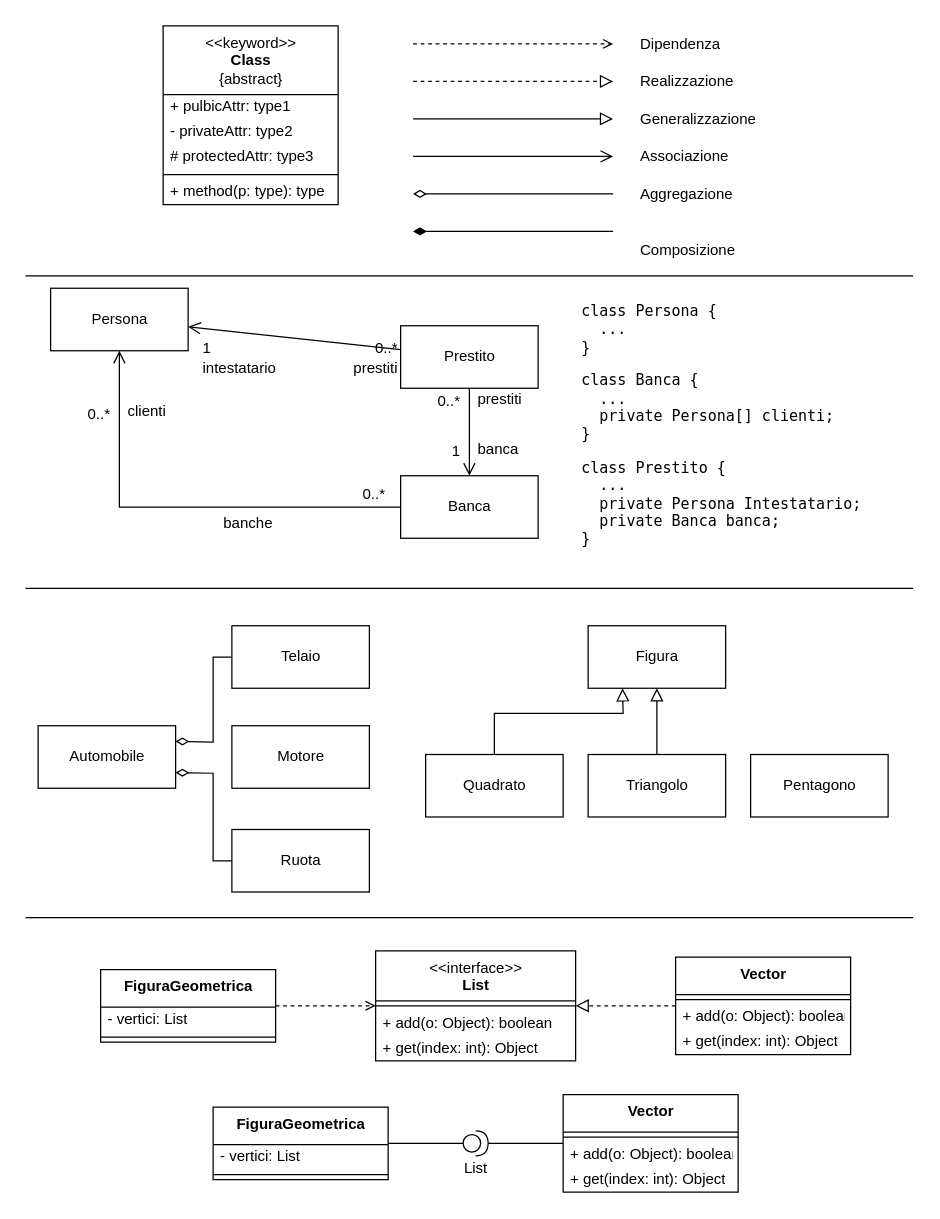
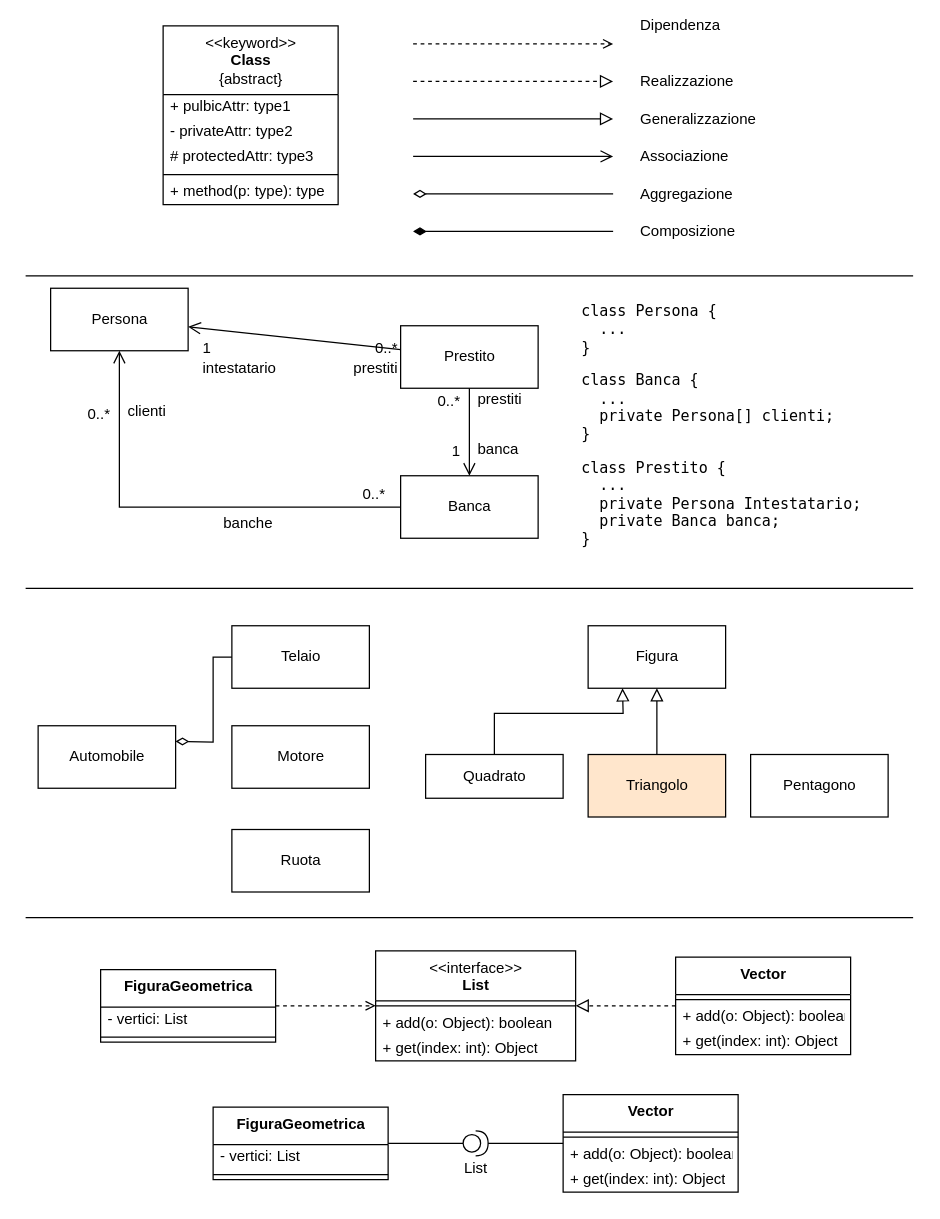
(713, 44) -> (713, 26)
(713, 251) -> (713, 232)
(494, 786) -> (494, 776)
(657, 786) -> (657, 786)
(213, 813) -> none
